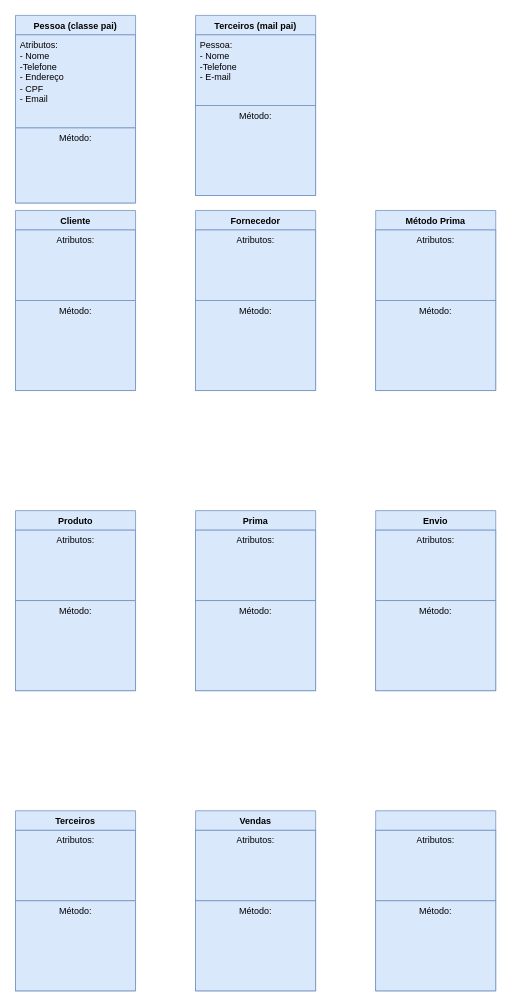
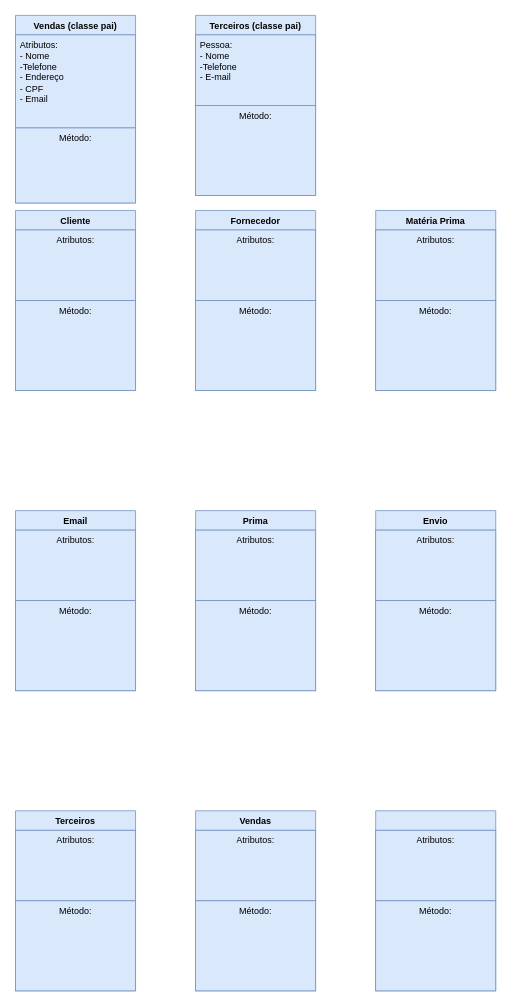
(75, 26) -> (75, 26)
(255, 26) -> (255, 26)
(435, 221) -> (435, 221)
(75, 521) -> (75, 521)
